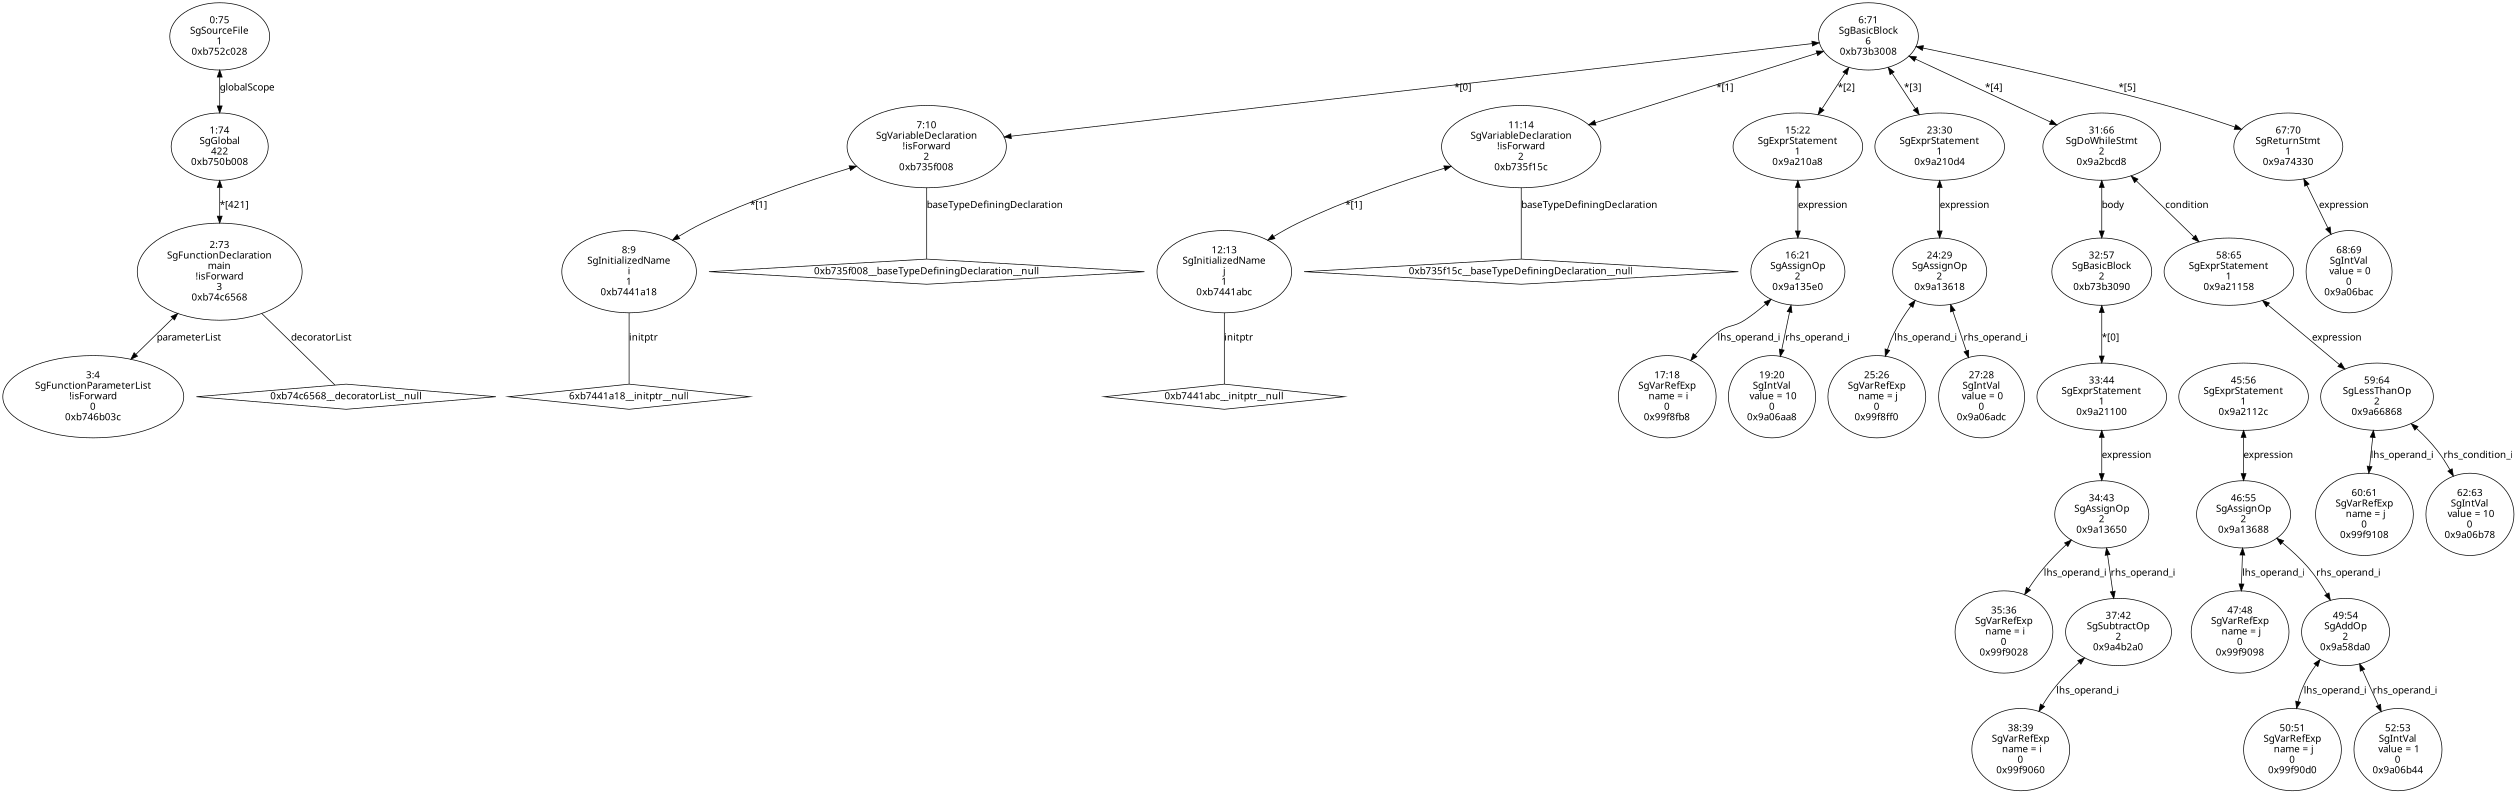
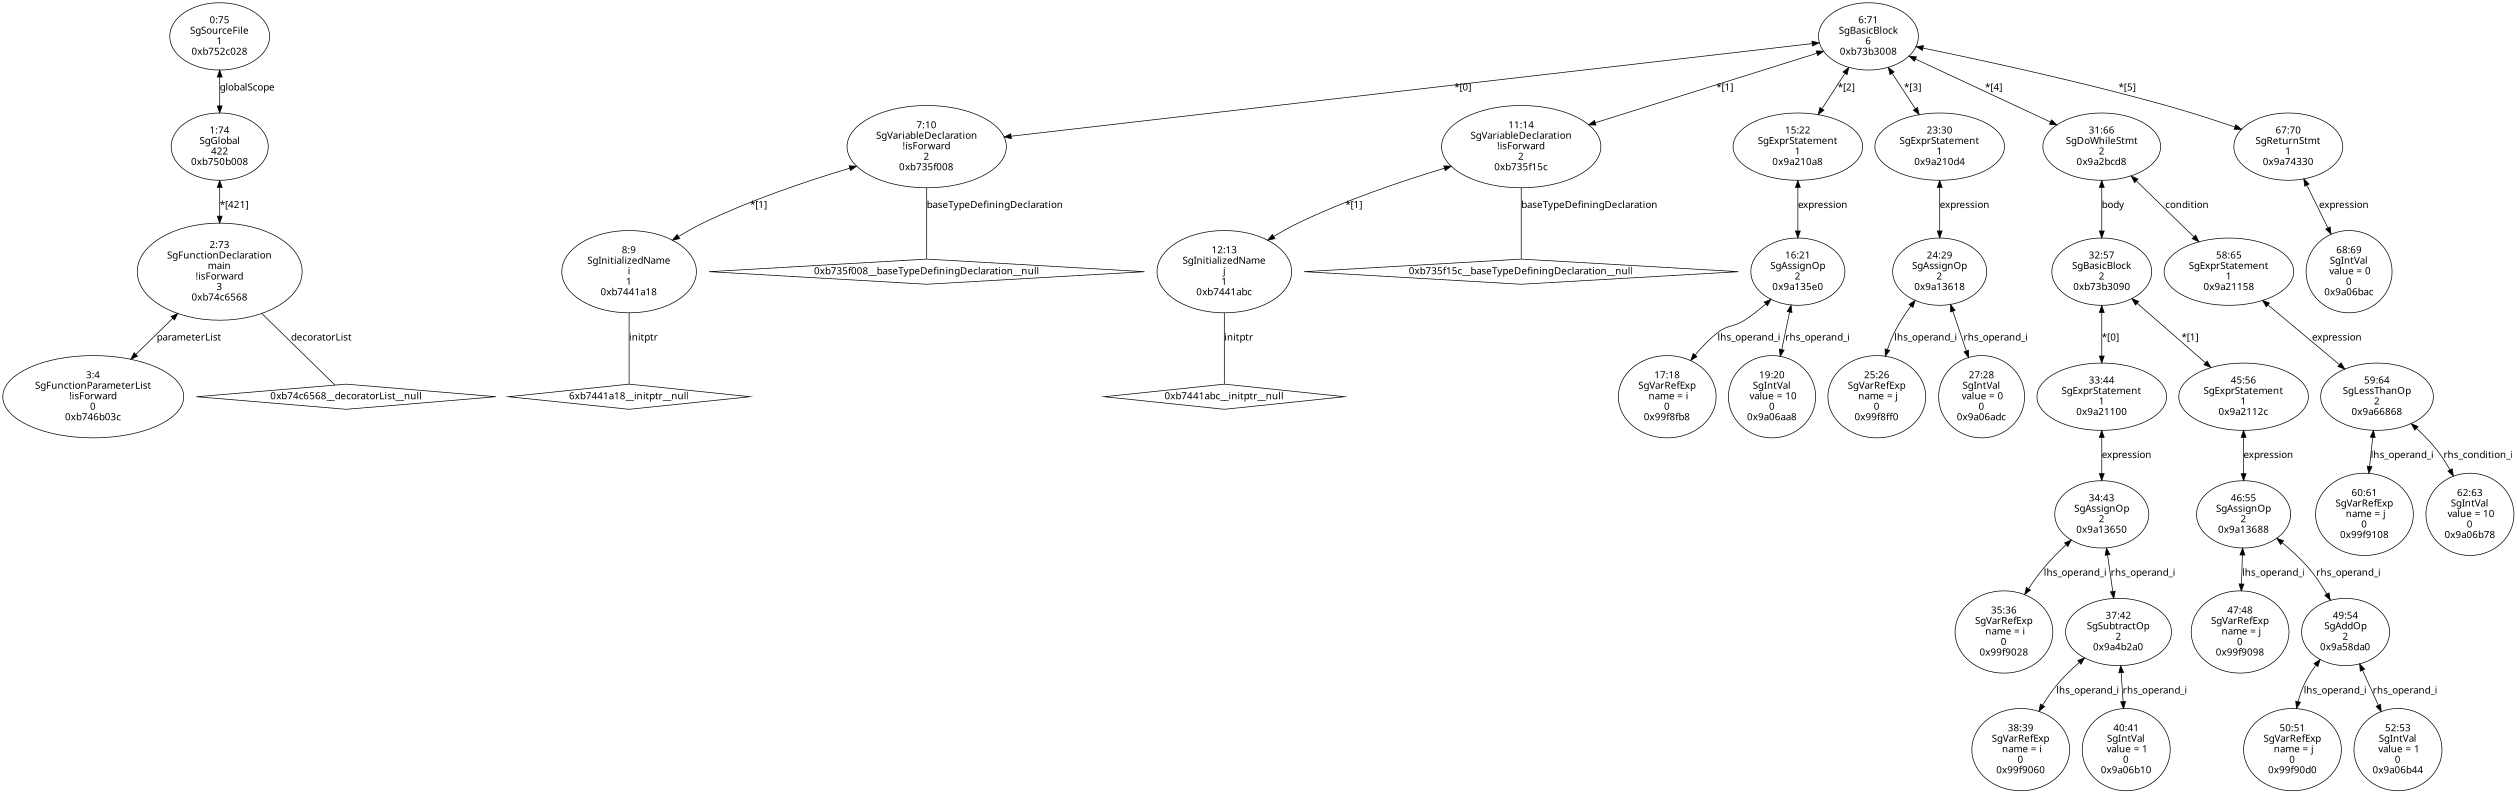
none -> (2171, 333)
none -> (2126, 750)
